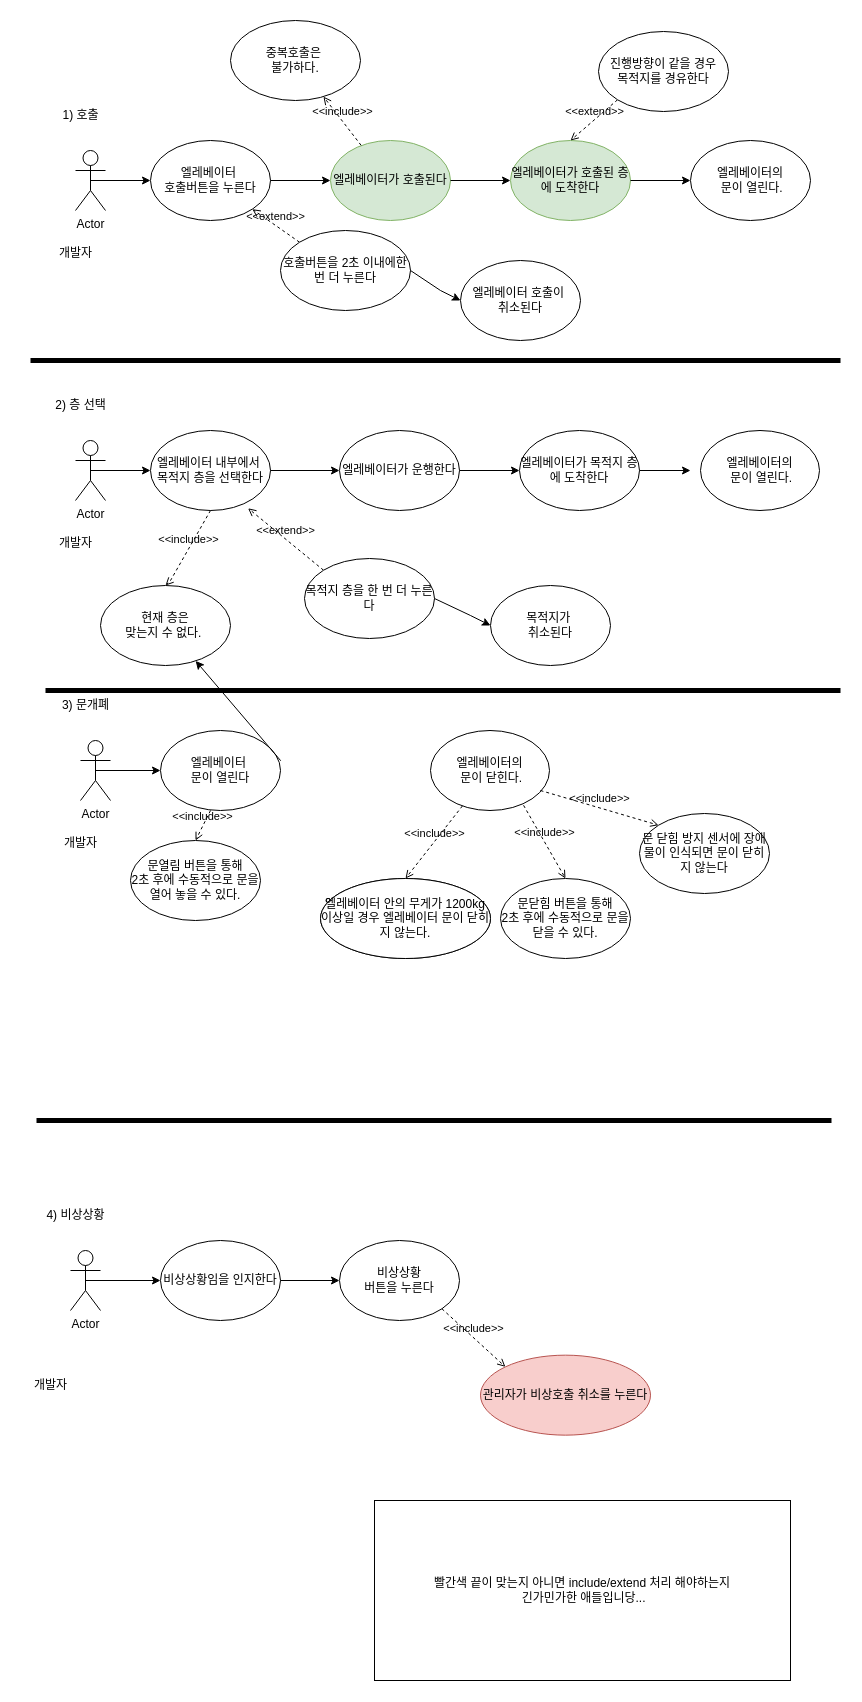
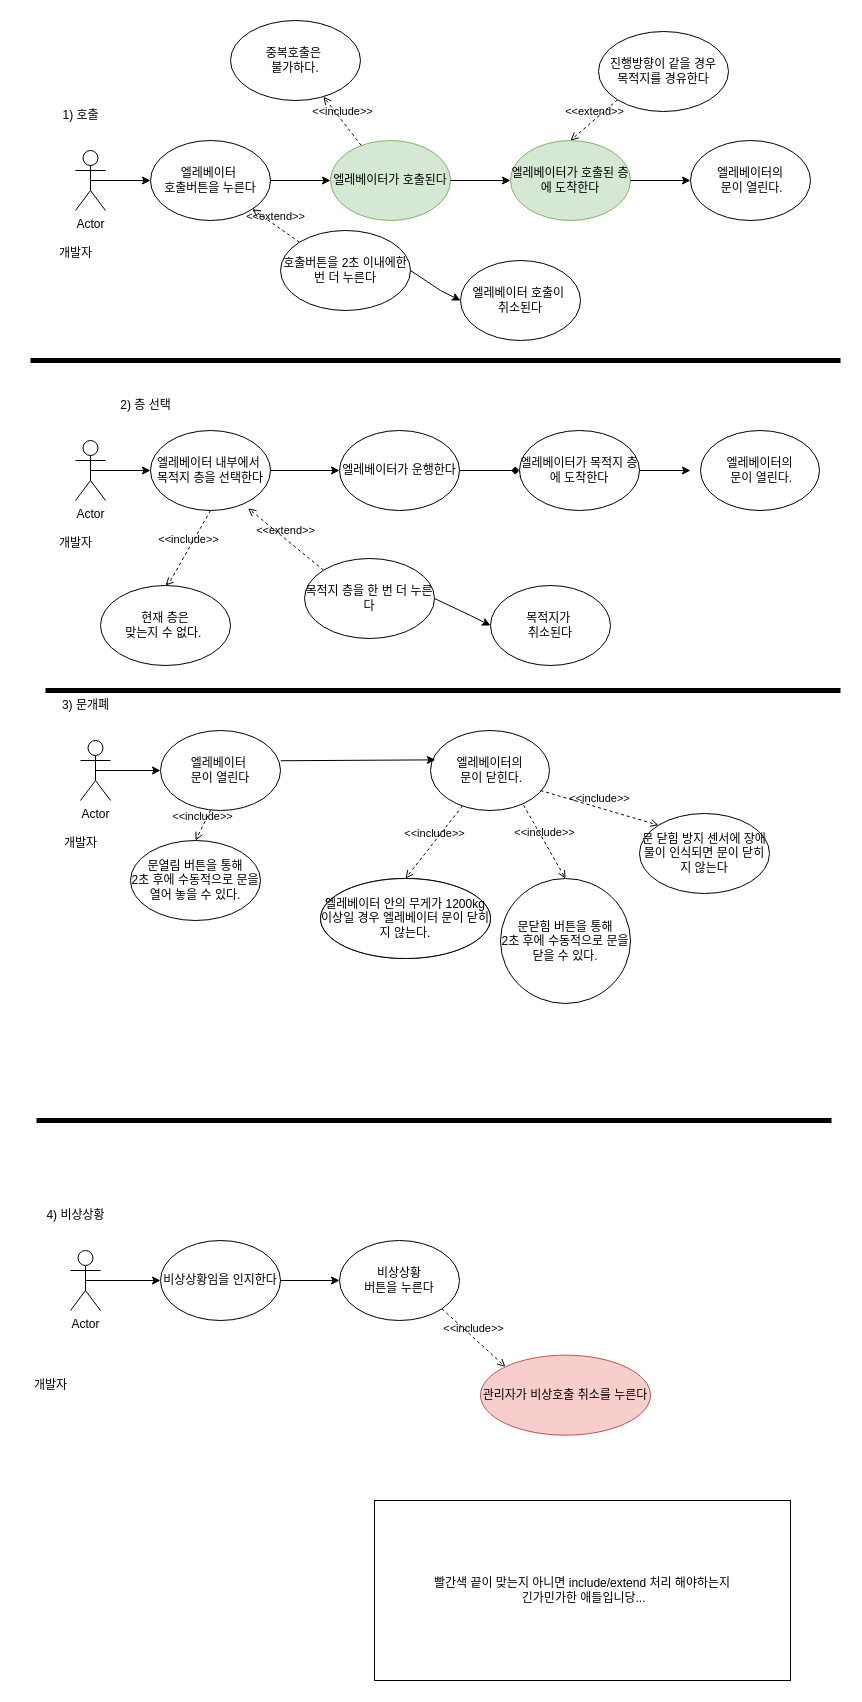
(81, 406) -> (146, 406)
(511, 471) -> (511, 471)
(234, 706) -> (355, 760)
(566, 919) -> (566, 941)
